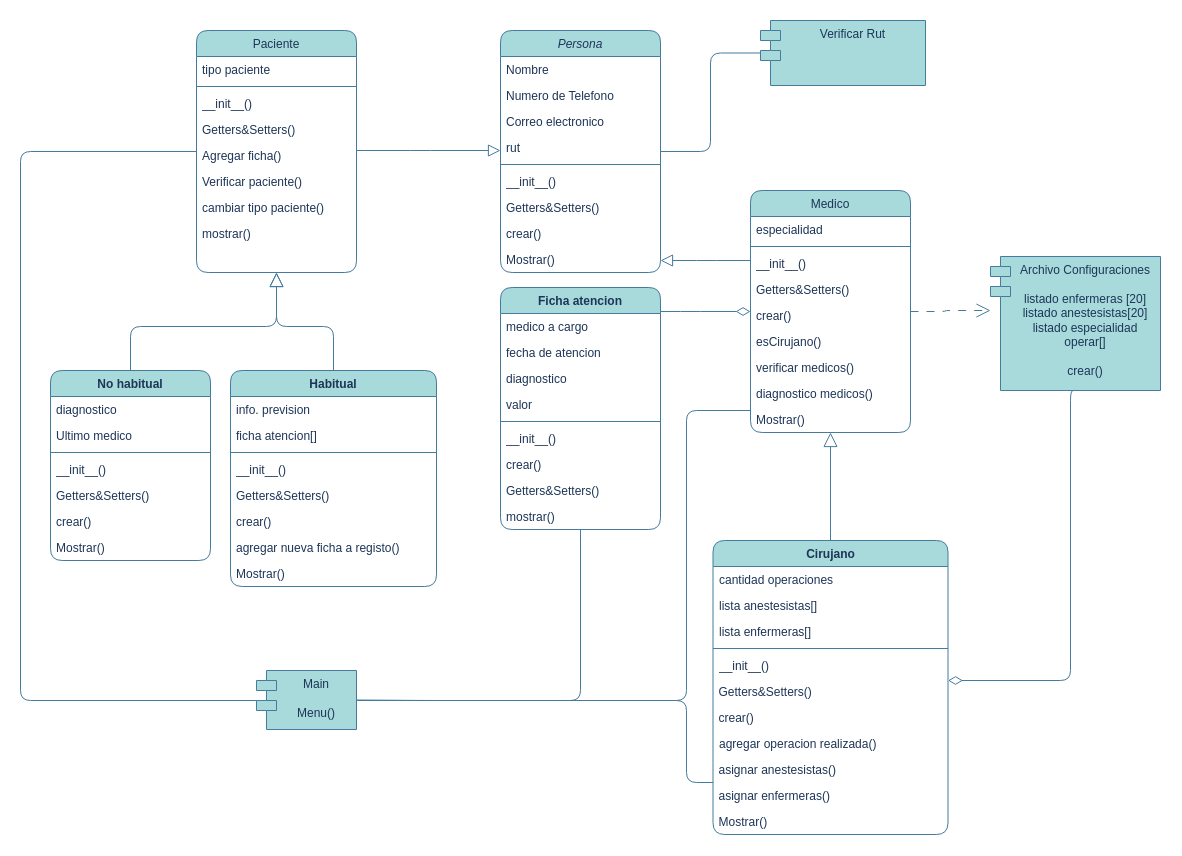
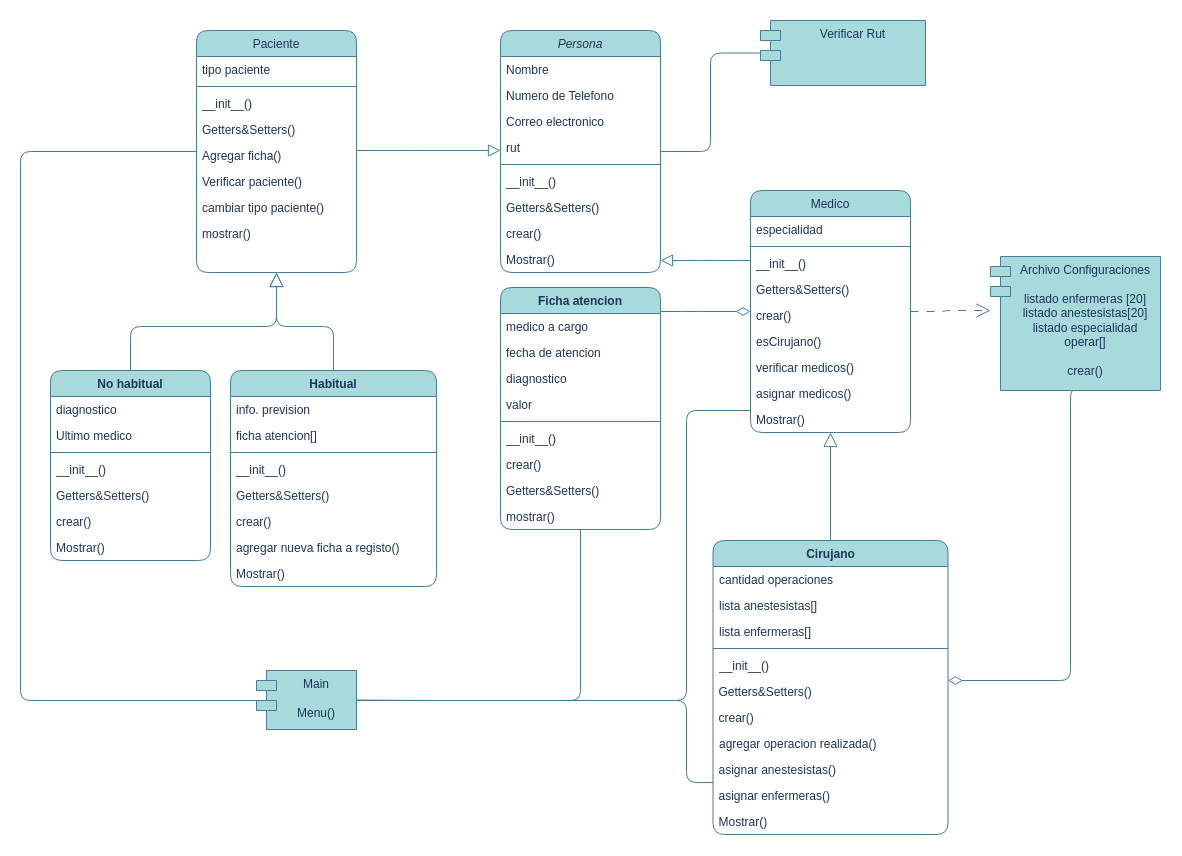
(820, 394) -> (808, 394)
